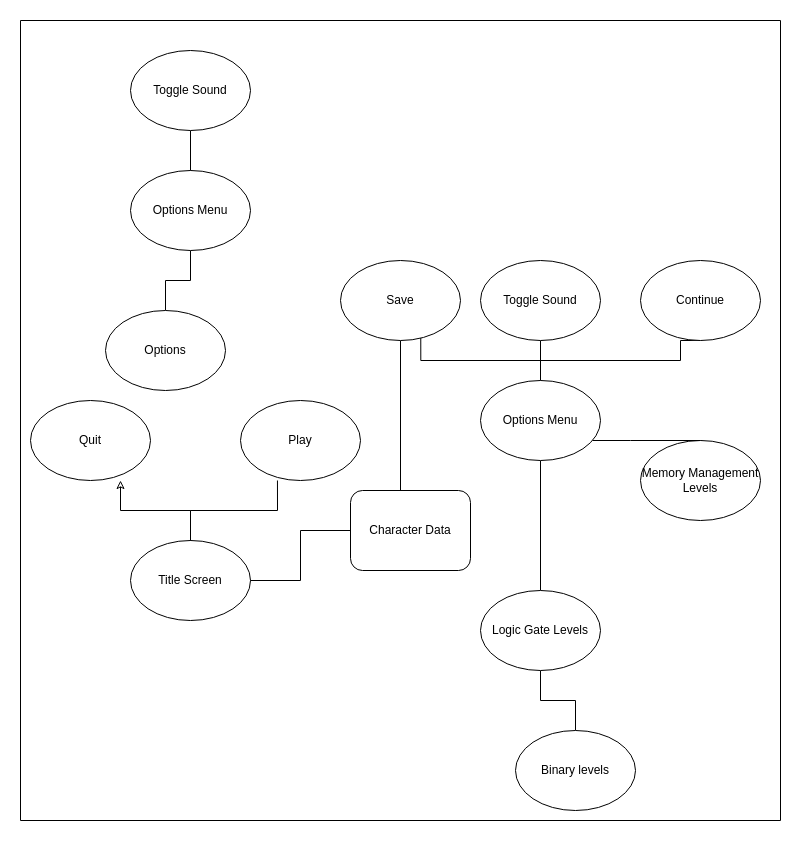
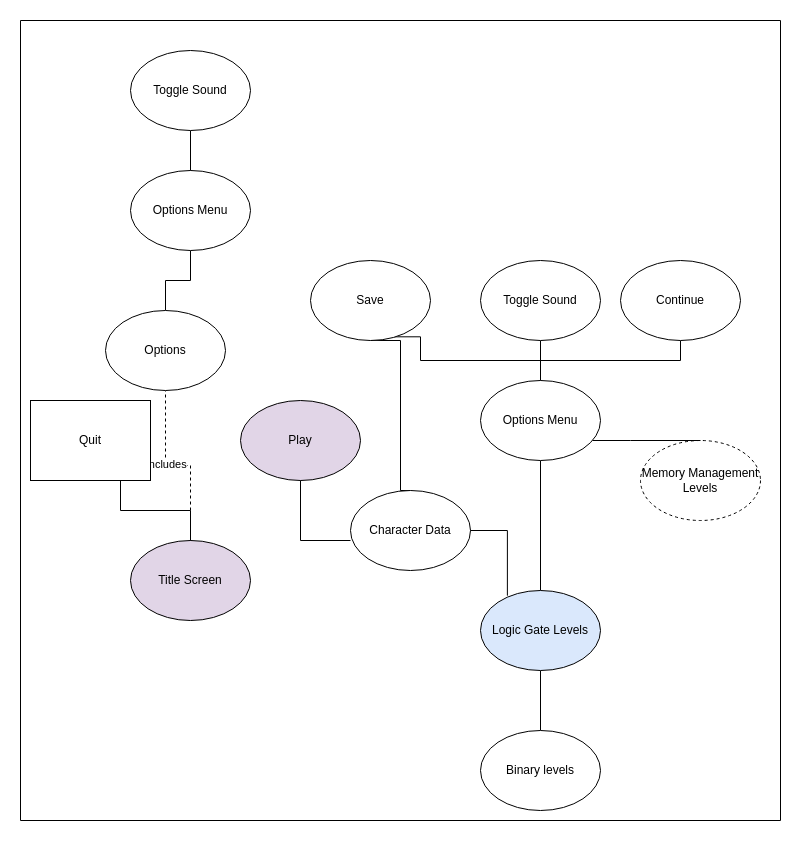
(401, 301) -> (371, 301)
(701, 301) -> (681, 301)
(91, 441) -> (91, 441)
(301, 441) -> (301, 441)
none -> (166, 464)
(701, 481) -> (701, 481)
(121, 488) -> (121, 485)
(250, 511) -> none
(411, 531) -> (411, 531)
none -> (326, 541)
(191, 581) -> (191, 581)
(296, 581) -> (507, 545)
(541, 631) -> (541, 631)
(576, 771) -> (541, 771)
